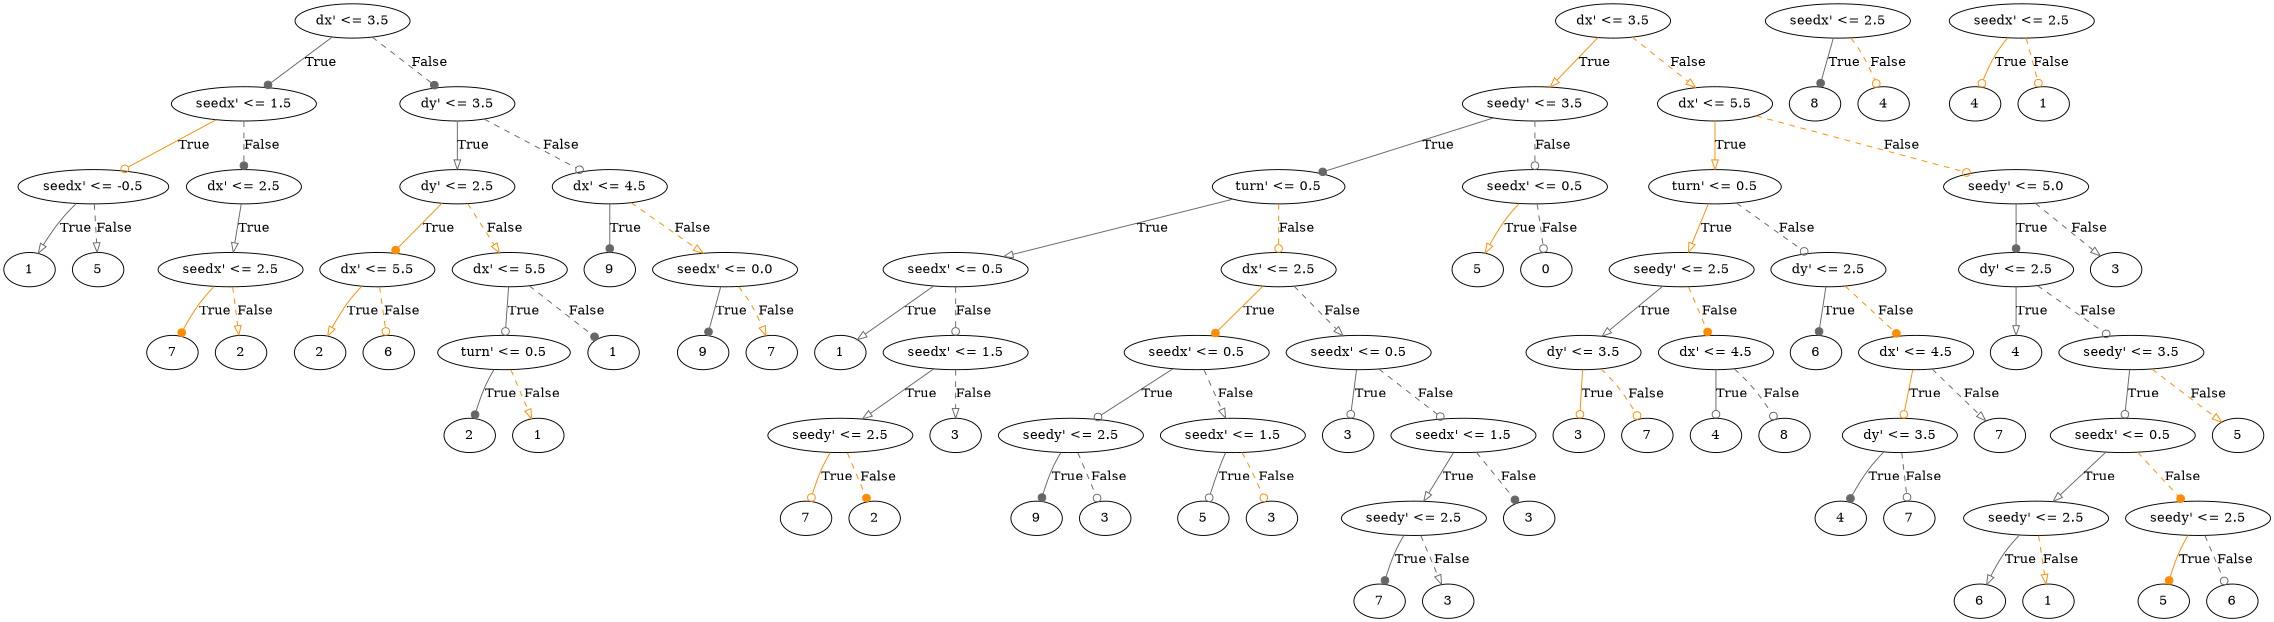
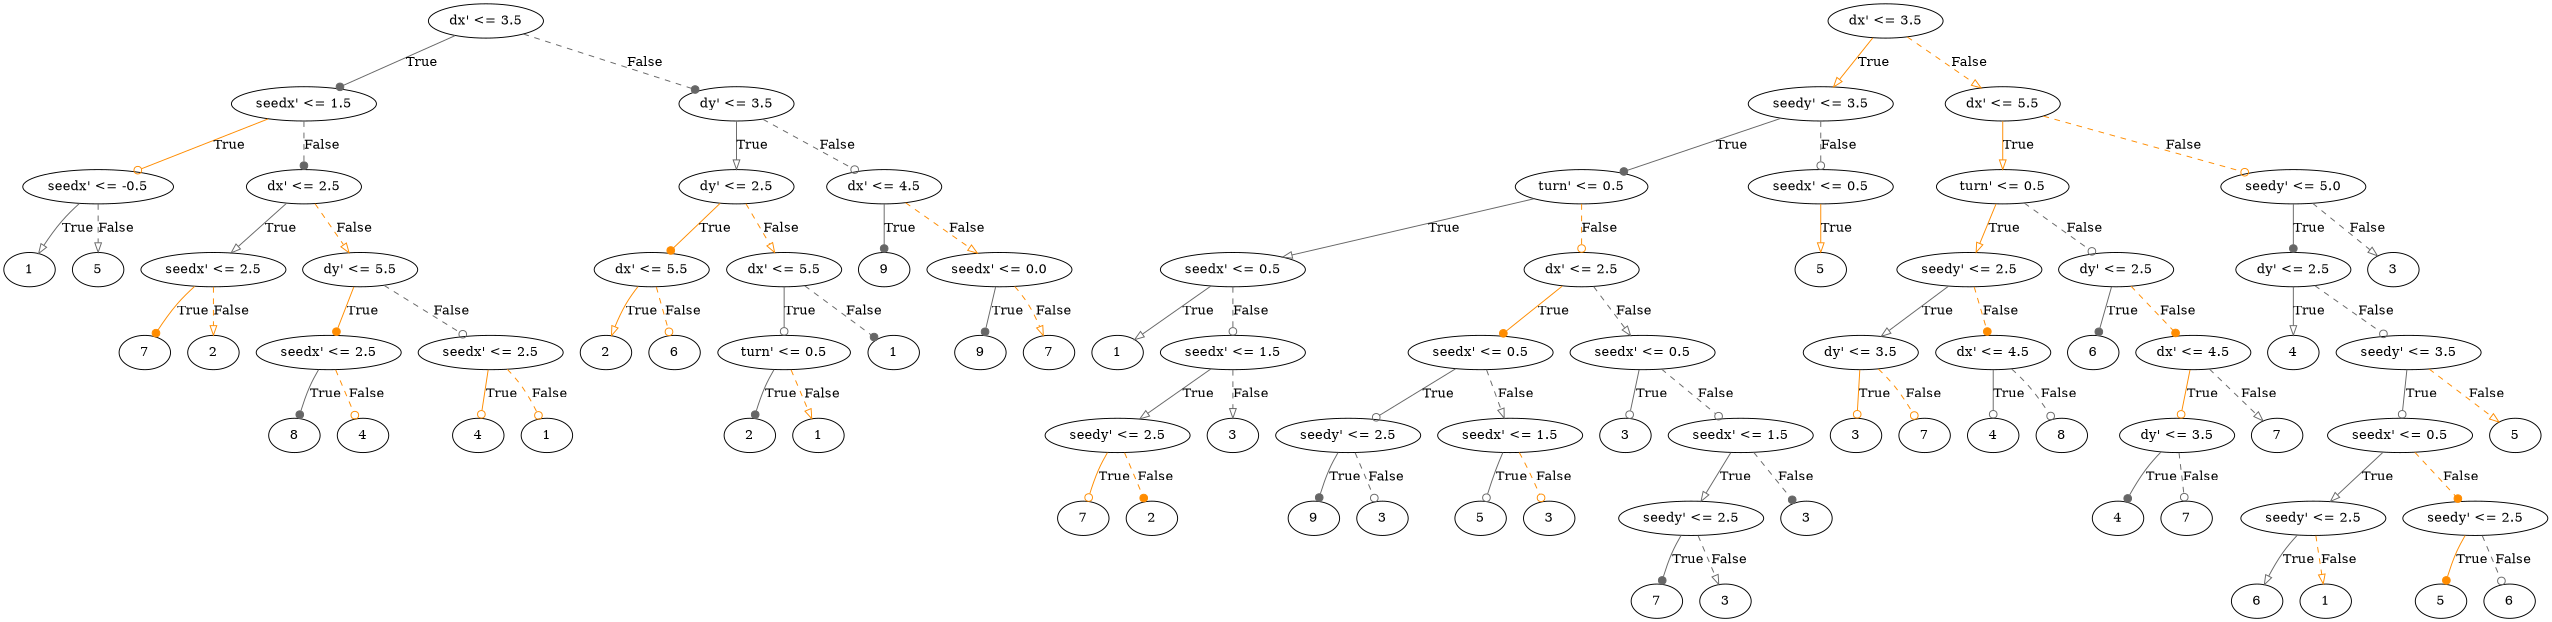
none -> (360, 270)
(1546, 270) -> none
